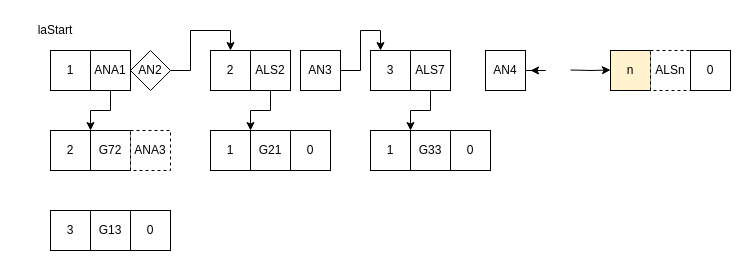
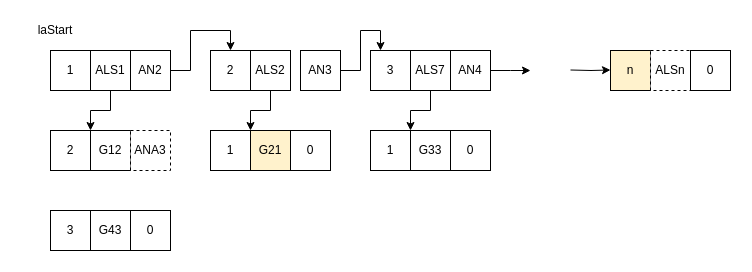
(111, 71) -> (111, 71)
(151, 71) -> (151, 71)
(506, 71) -> (471, 71)
(111, 151) -> (111, 151)
(271, 151) -> (271, 151)
(111, 231) -> (111, 231)
